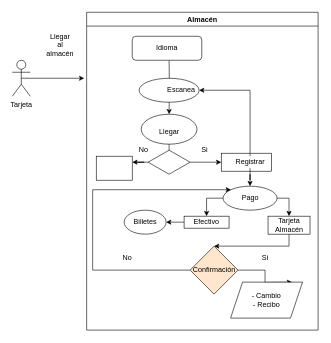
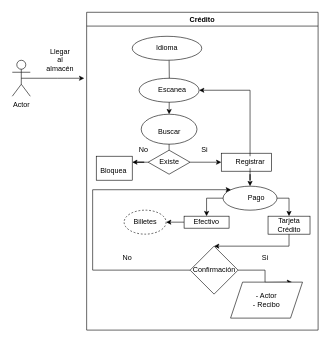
(202, 20) -> (202, 20)
(60, 45) -> (60, 60)
(167, 48) -> (167, 48)
(181, 90) -> (172, 90)
(22, 105) -> (22, 105)
(170, 132) -> (170, 132)
none -> (169, 162)
none -> (113, 171)
(250, 198) -> (256, 198)
(145, 222) -> (145, 222)
(290, 225) -> (290, 225)
(214, 270) -> (214, 270)
(267, 300) -> (267, 300)
